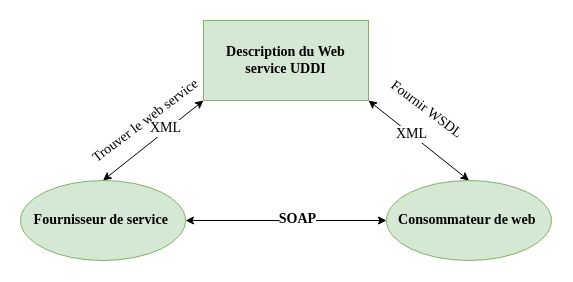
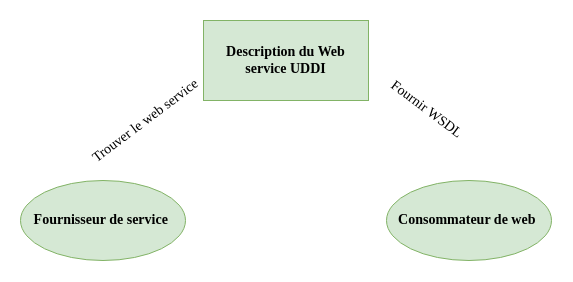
(417, 139) -> none
(154, 140) -> none
(286, 221) -> none
